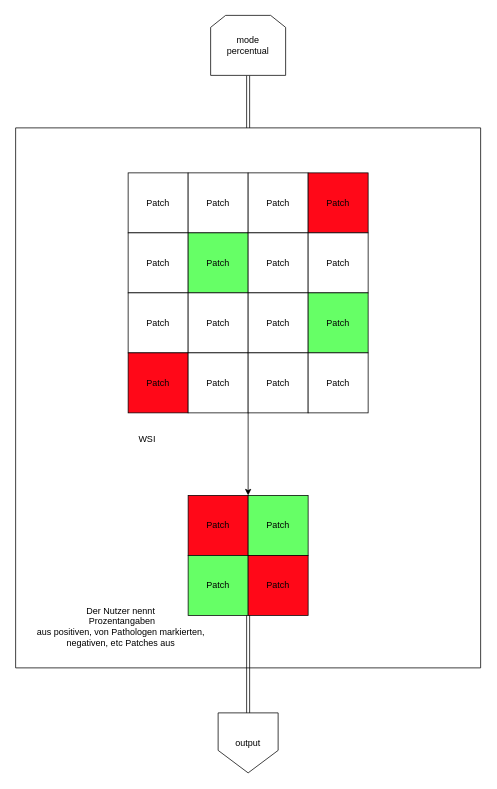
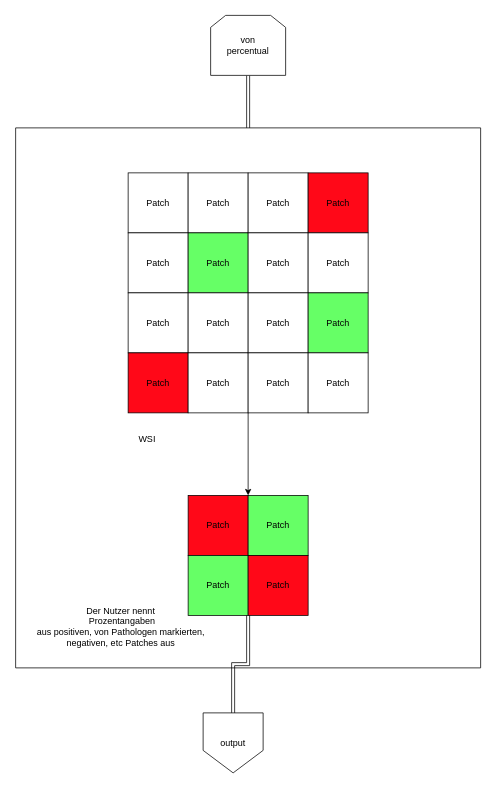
(248, 45) -> (248, 45)
(248, 743) -> (233, 743)
